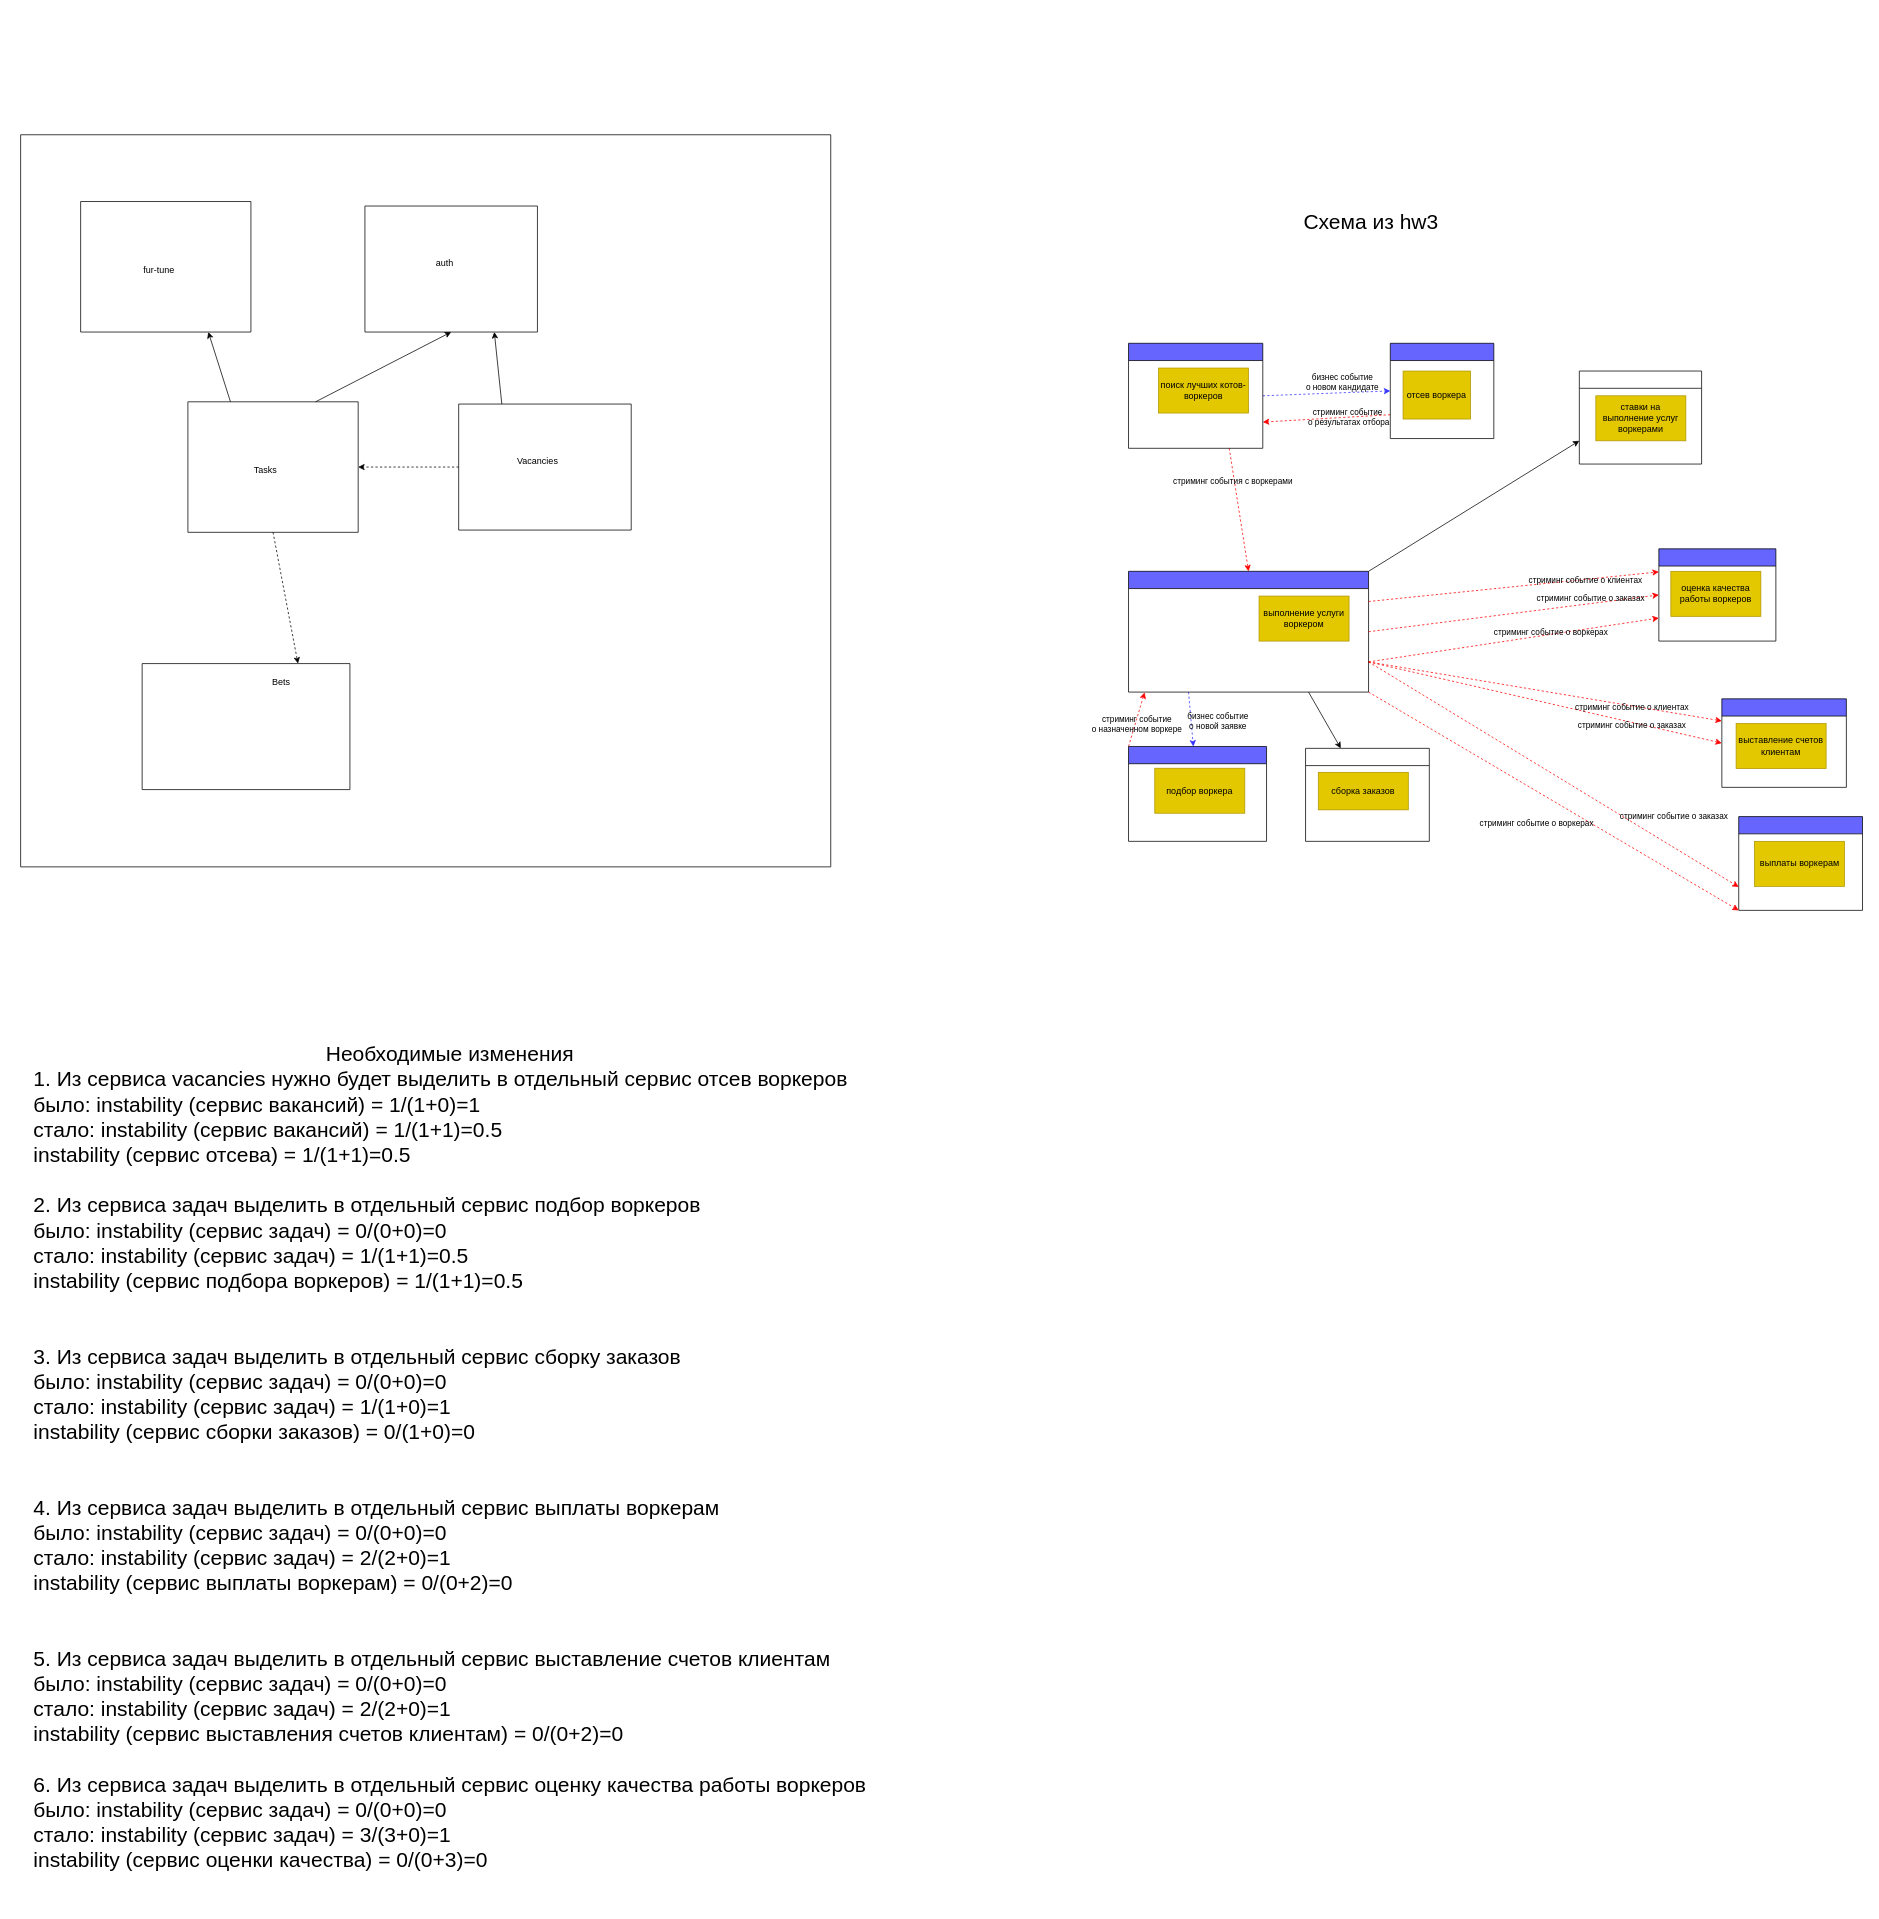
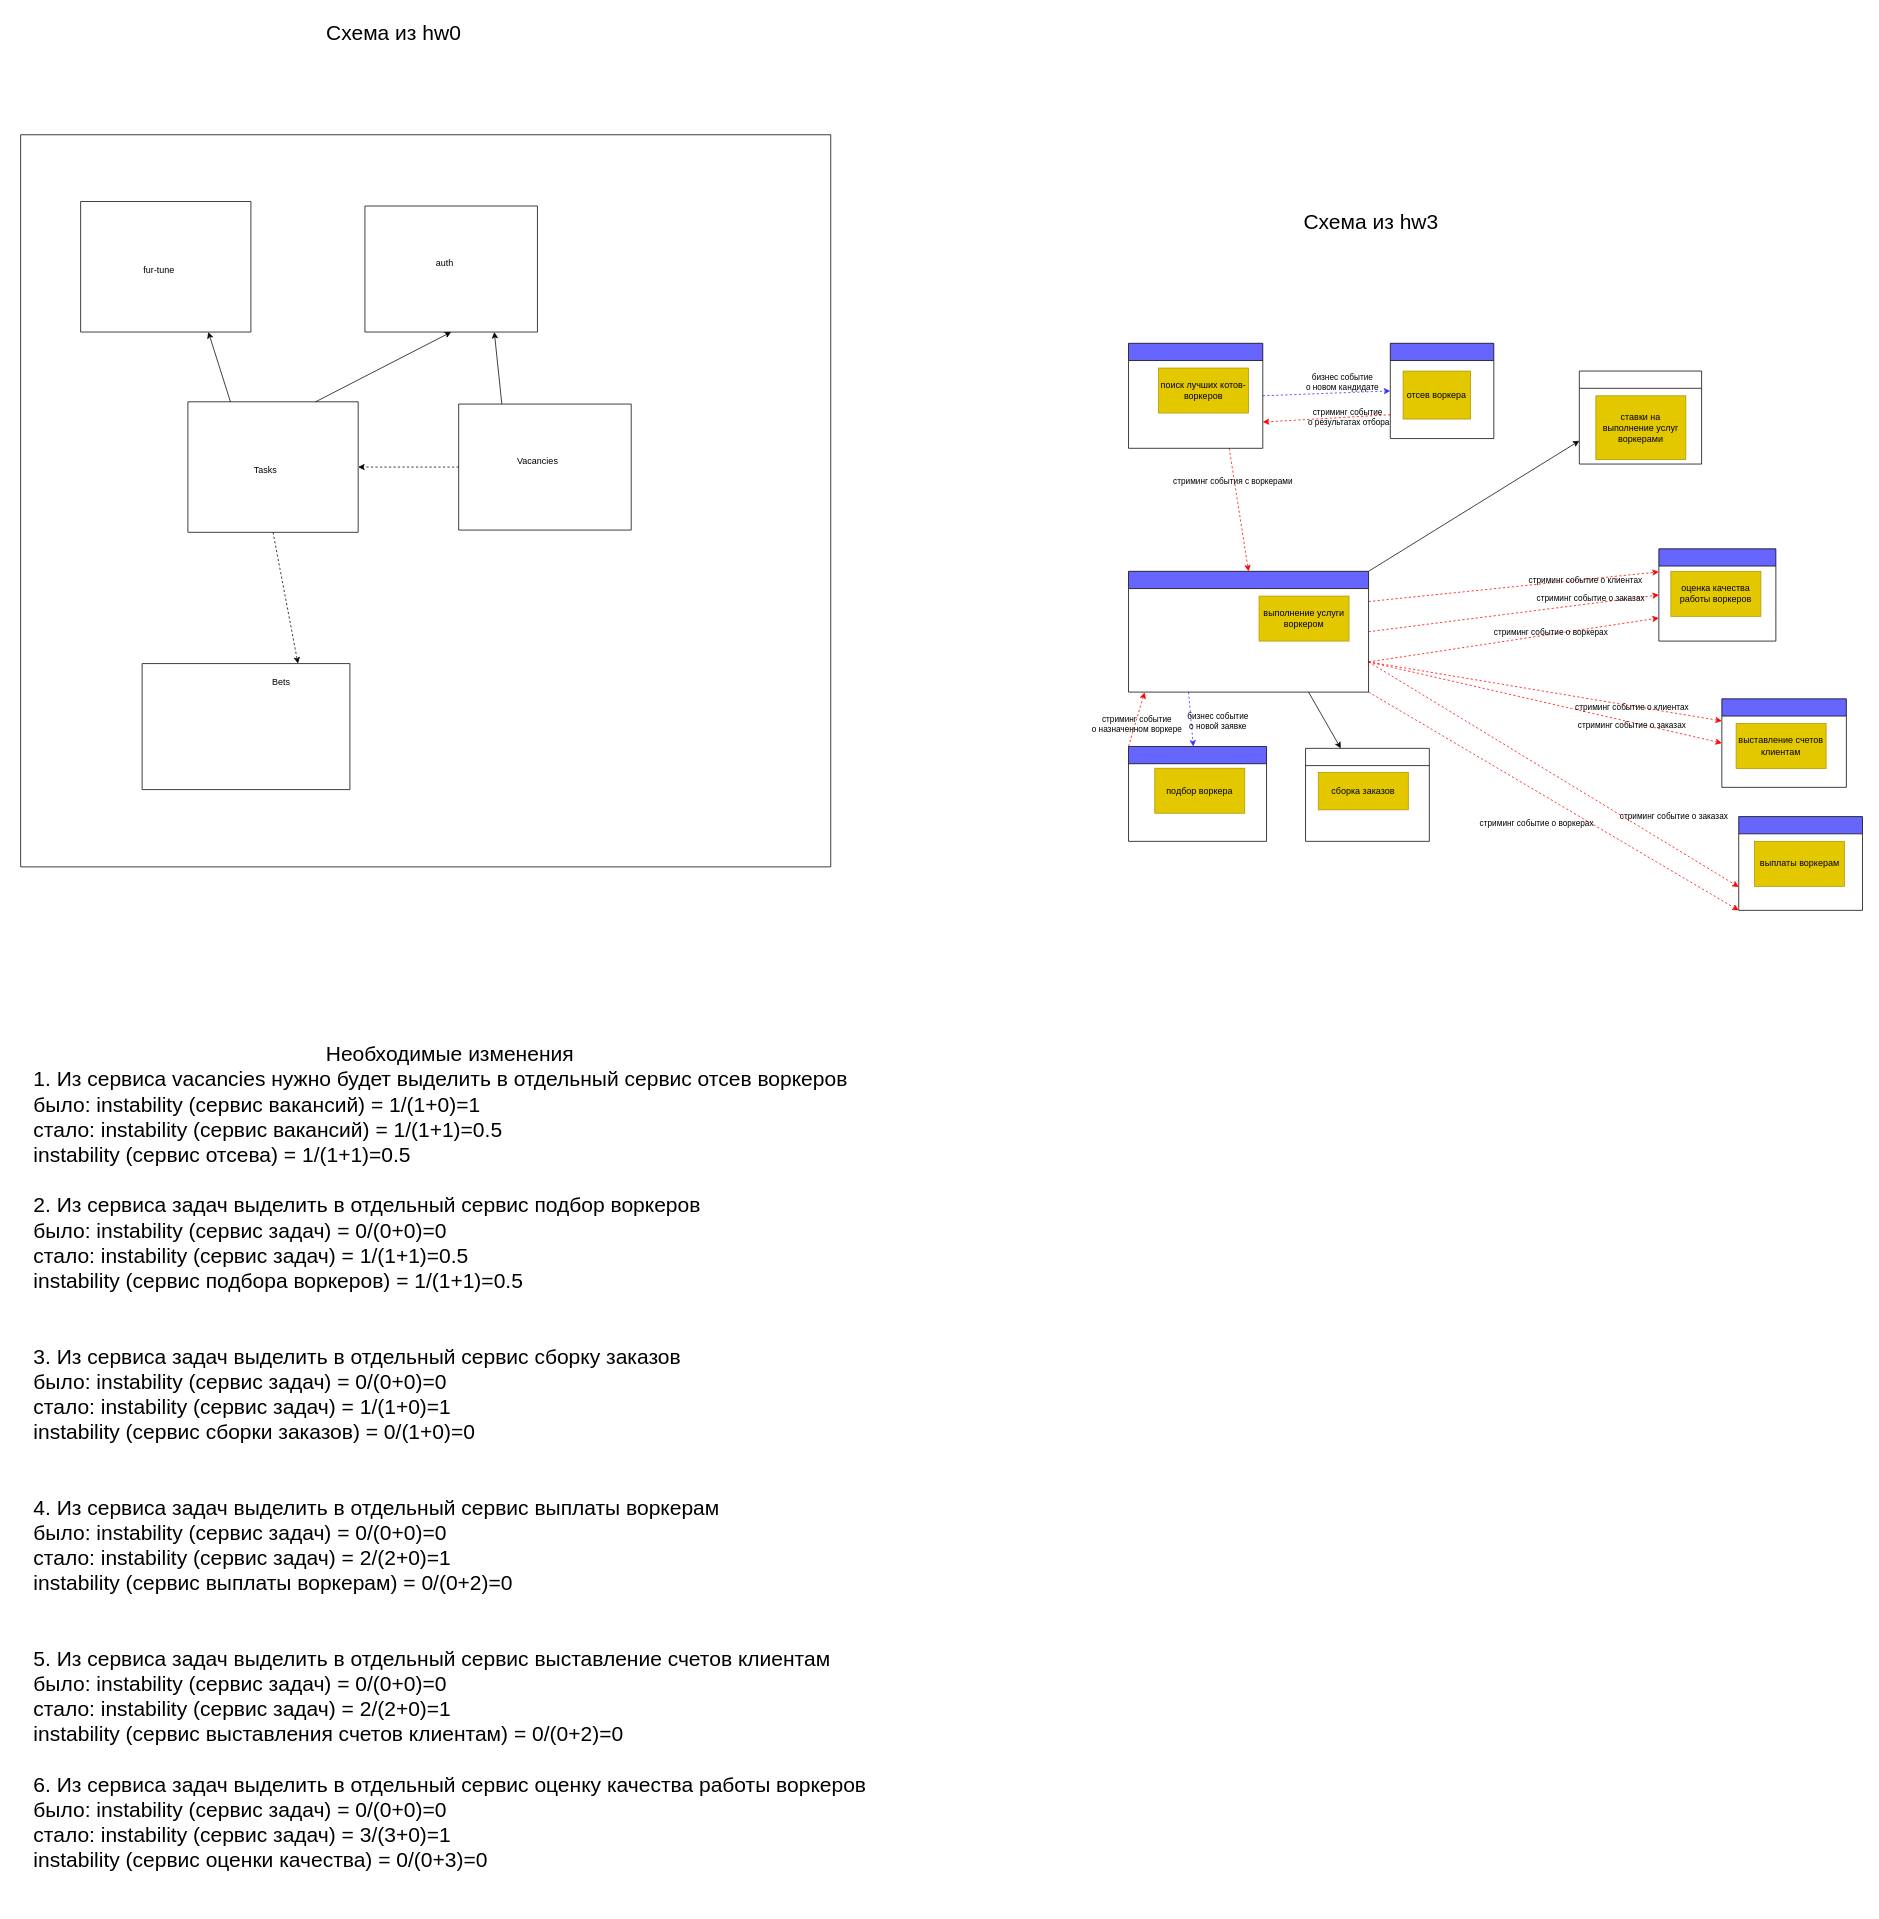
none -> (393, 33)
(1641, 418) -> (1641, 428)
